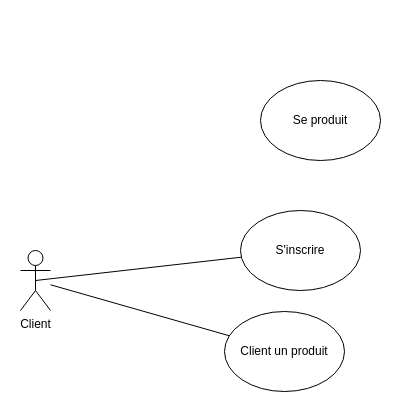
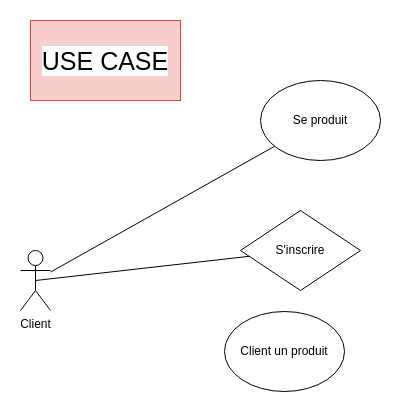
none -> (106, 61)
none -> (163, 209)
(301, 251) -> (301, 251)
(139, 310) -> none
